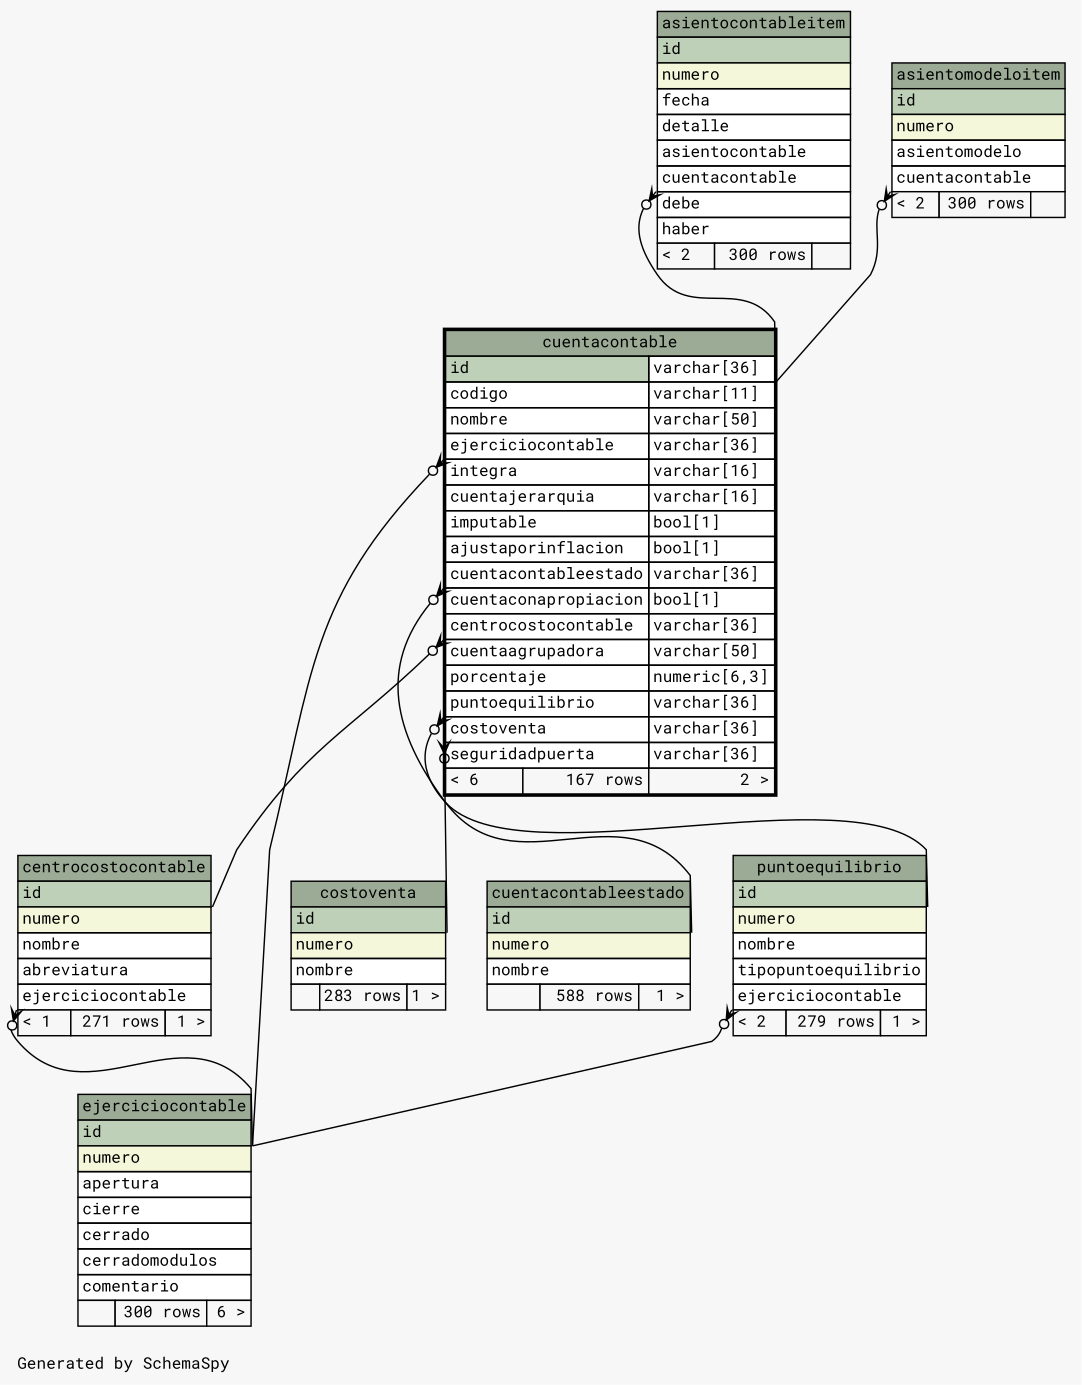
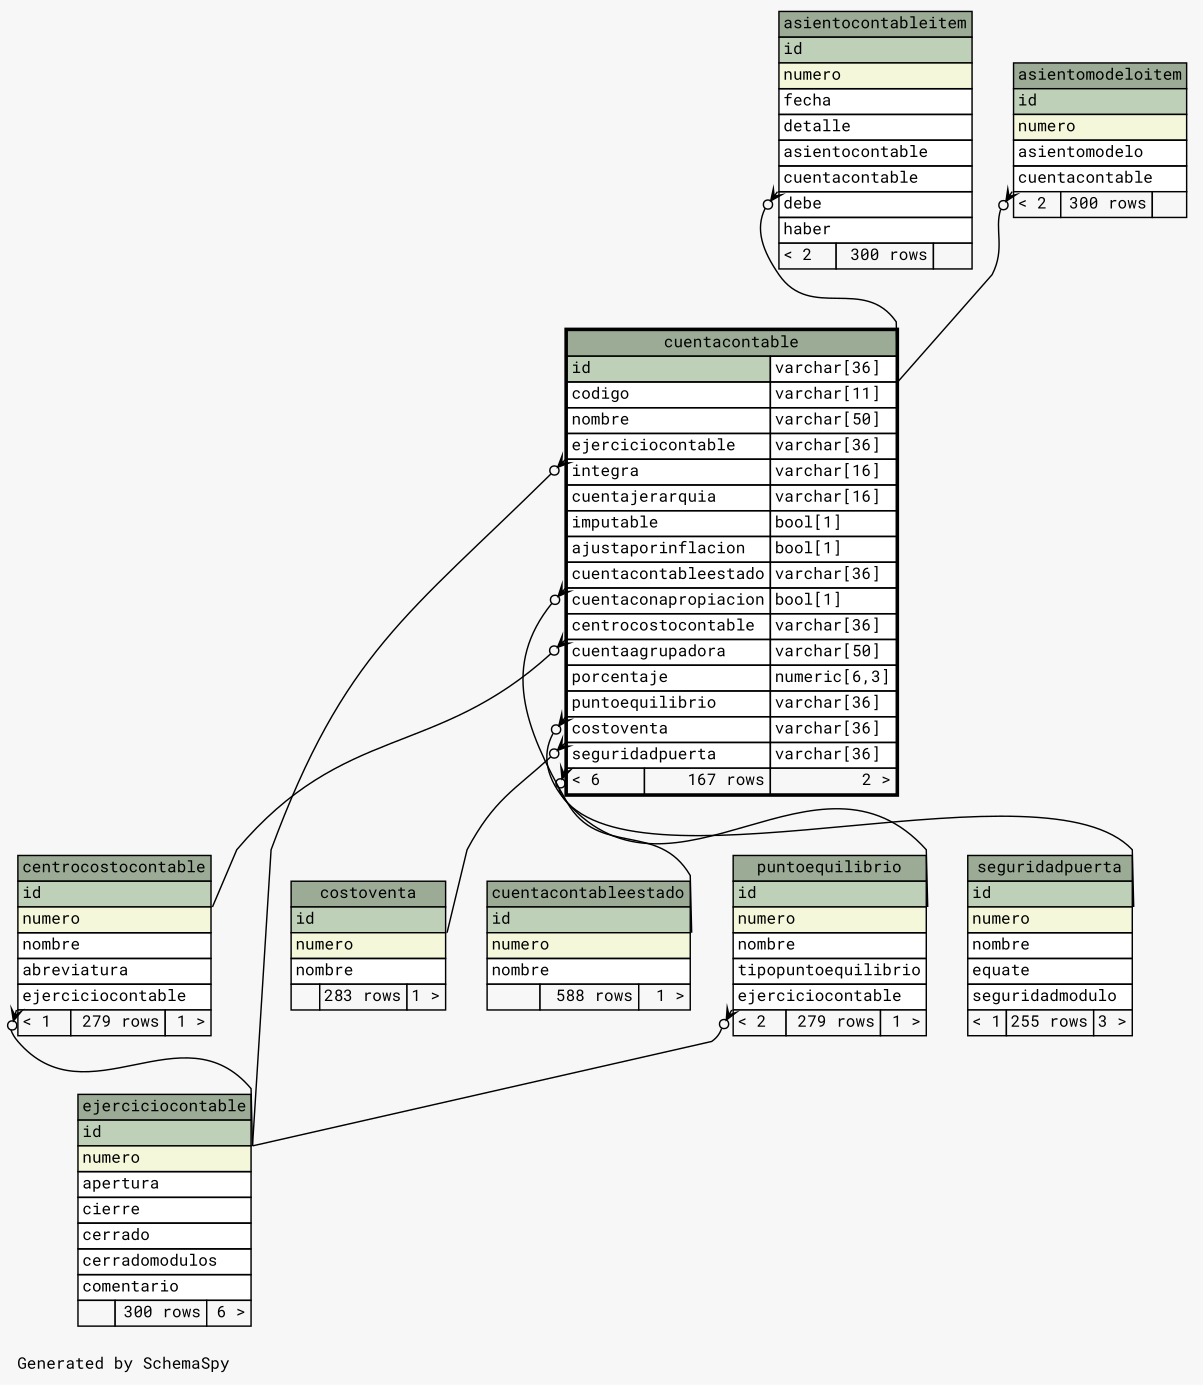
none -> (1049, 946)
(122, 1022) -> (122, 1022)
